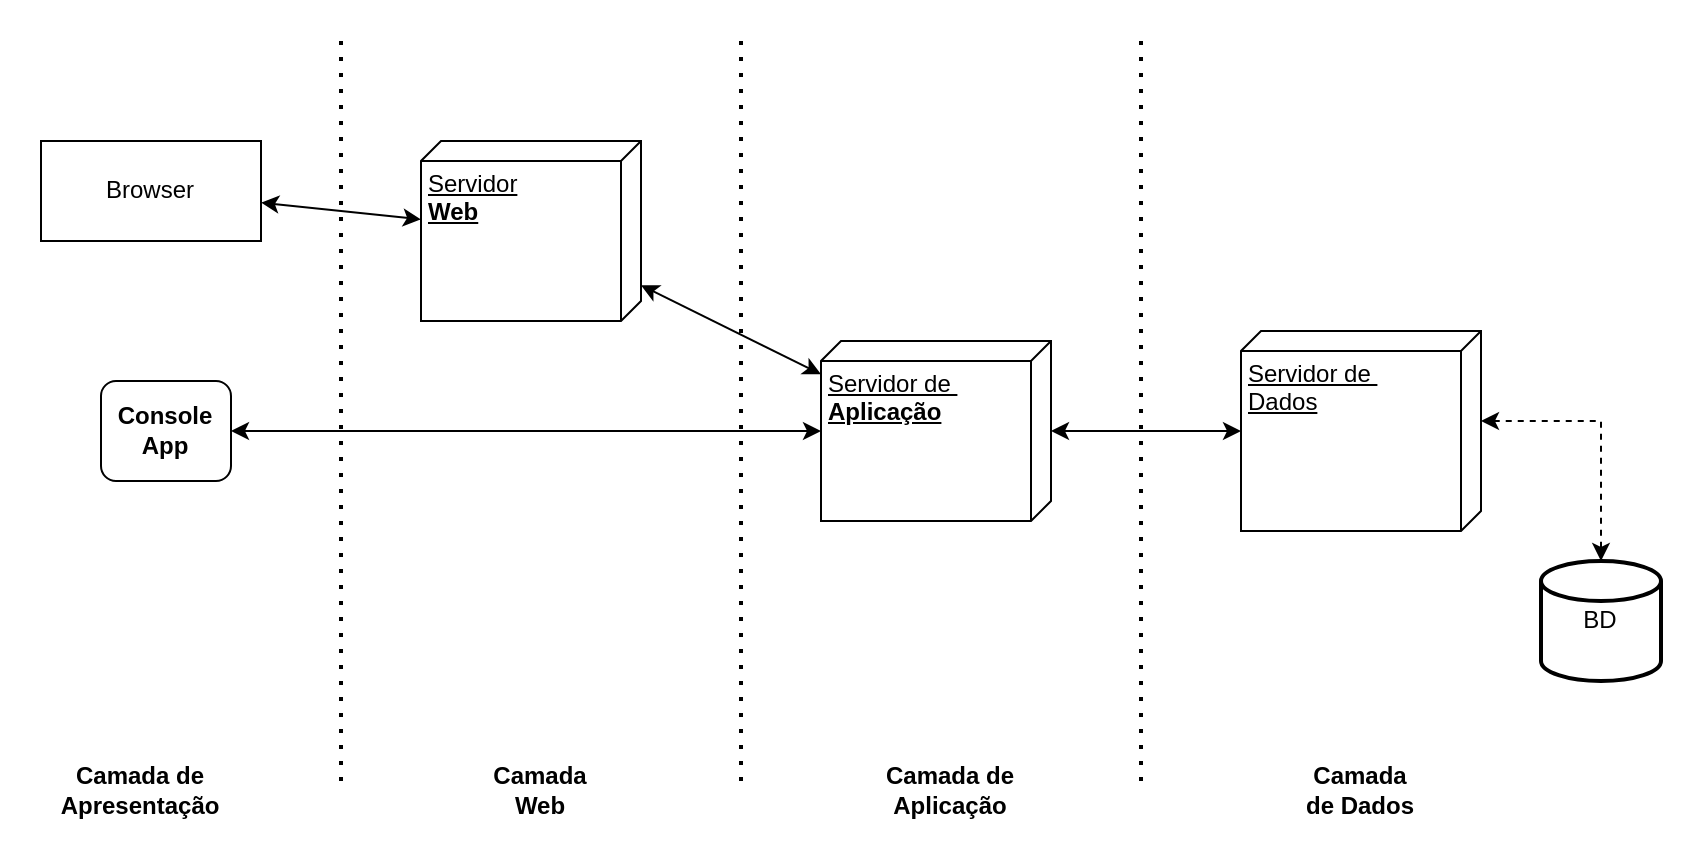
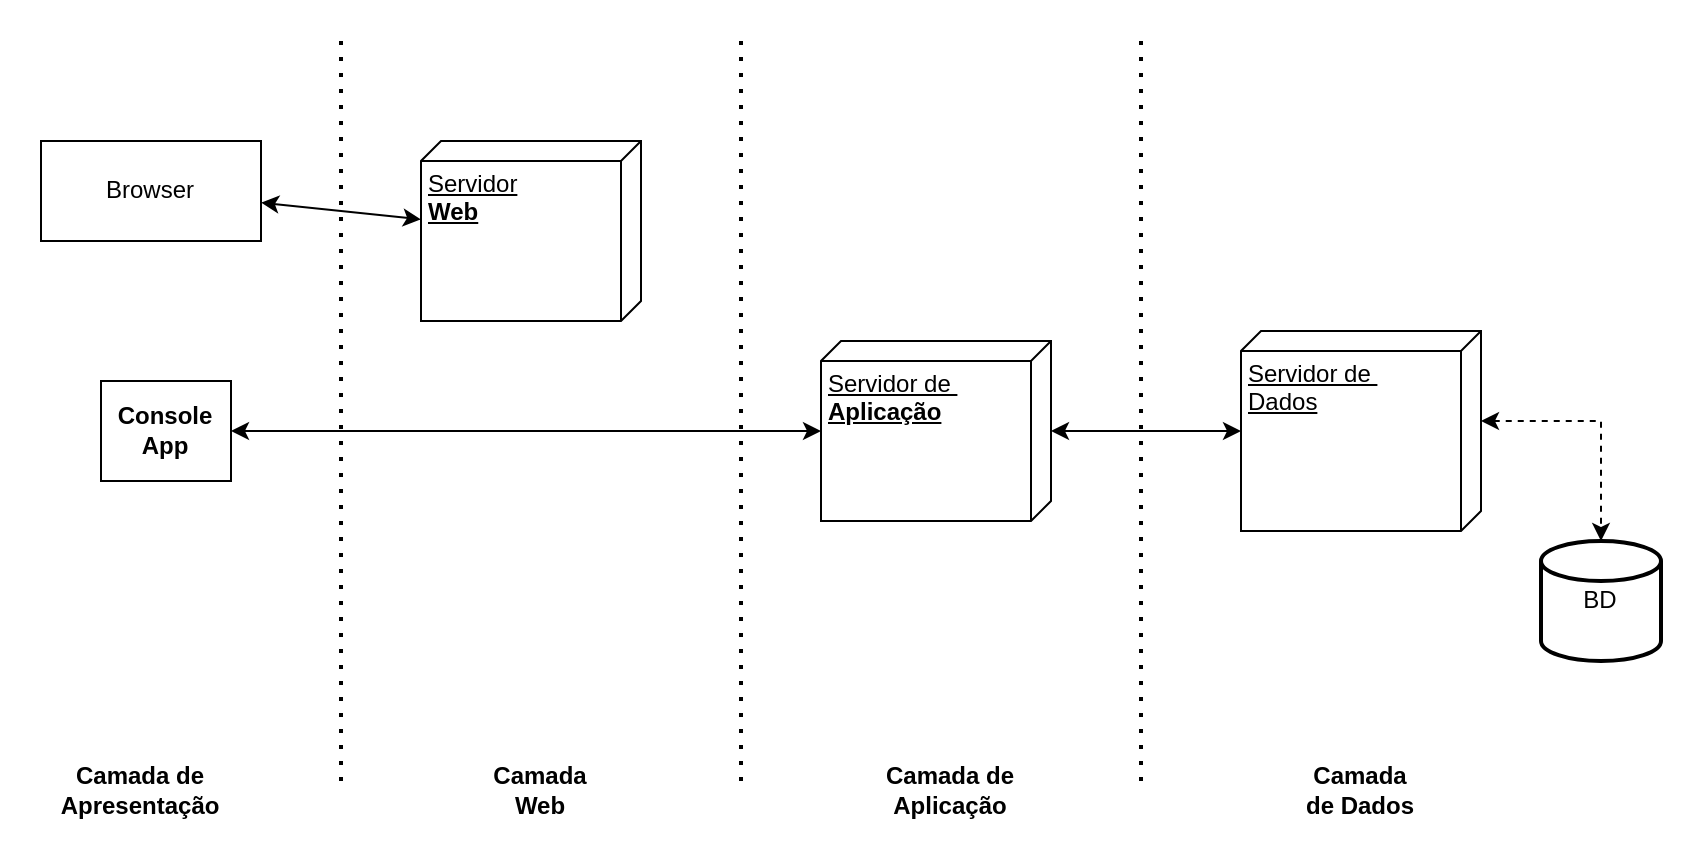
(695, 312) -> none
(166, 431) -> (166, 431)
(1601, 621) -> (1601, 601)
